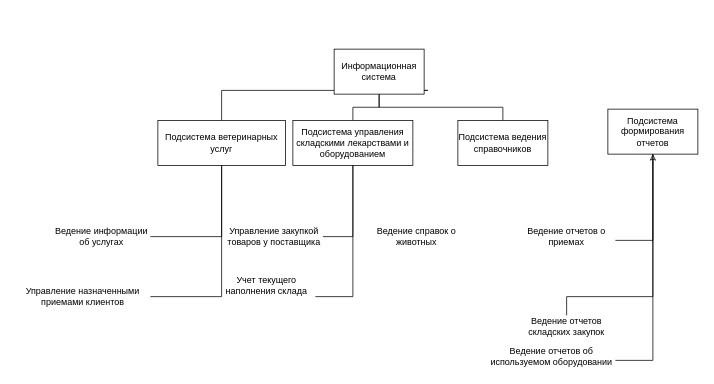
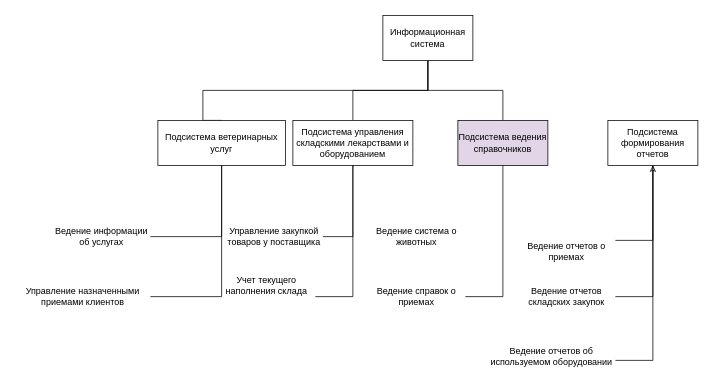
(379, 72) -> (428, 38)
(653, 132) -> (653, 143)
(503, 143) -> (503, 143)
(417, 237) -> (417, 237)
(567, 237) -> (567, 252)
none -> (503, 250)
none -> (417, 297)
(567, 327) -> (567, 297)
